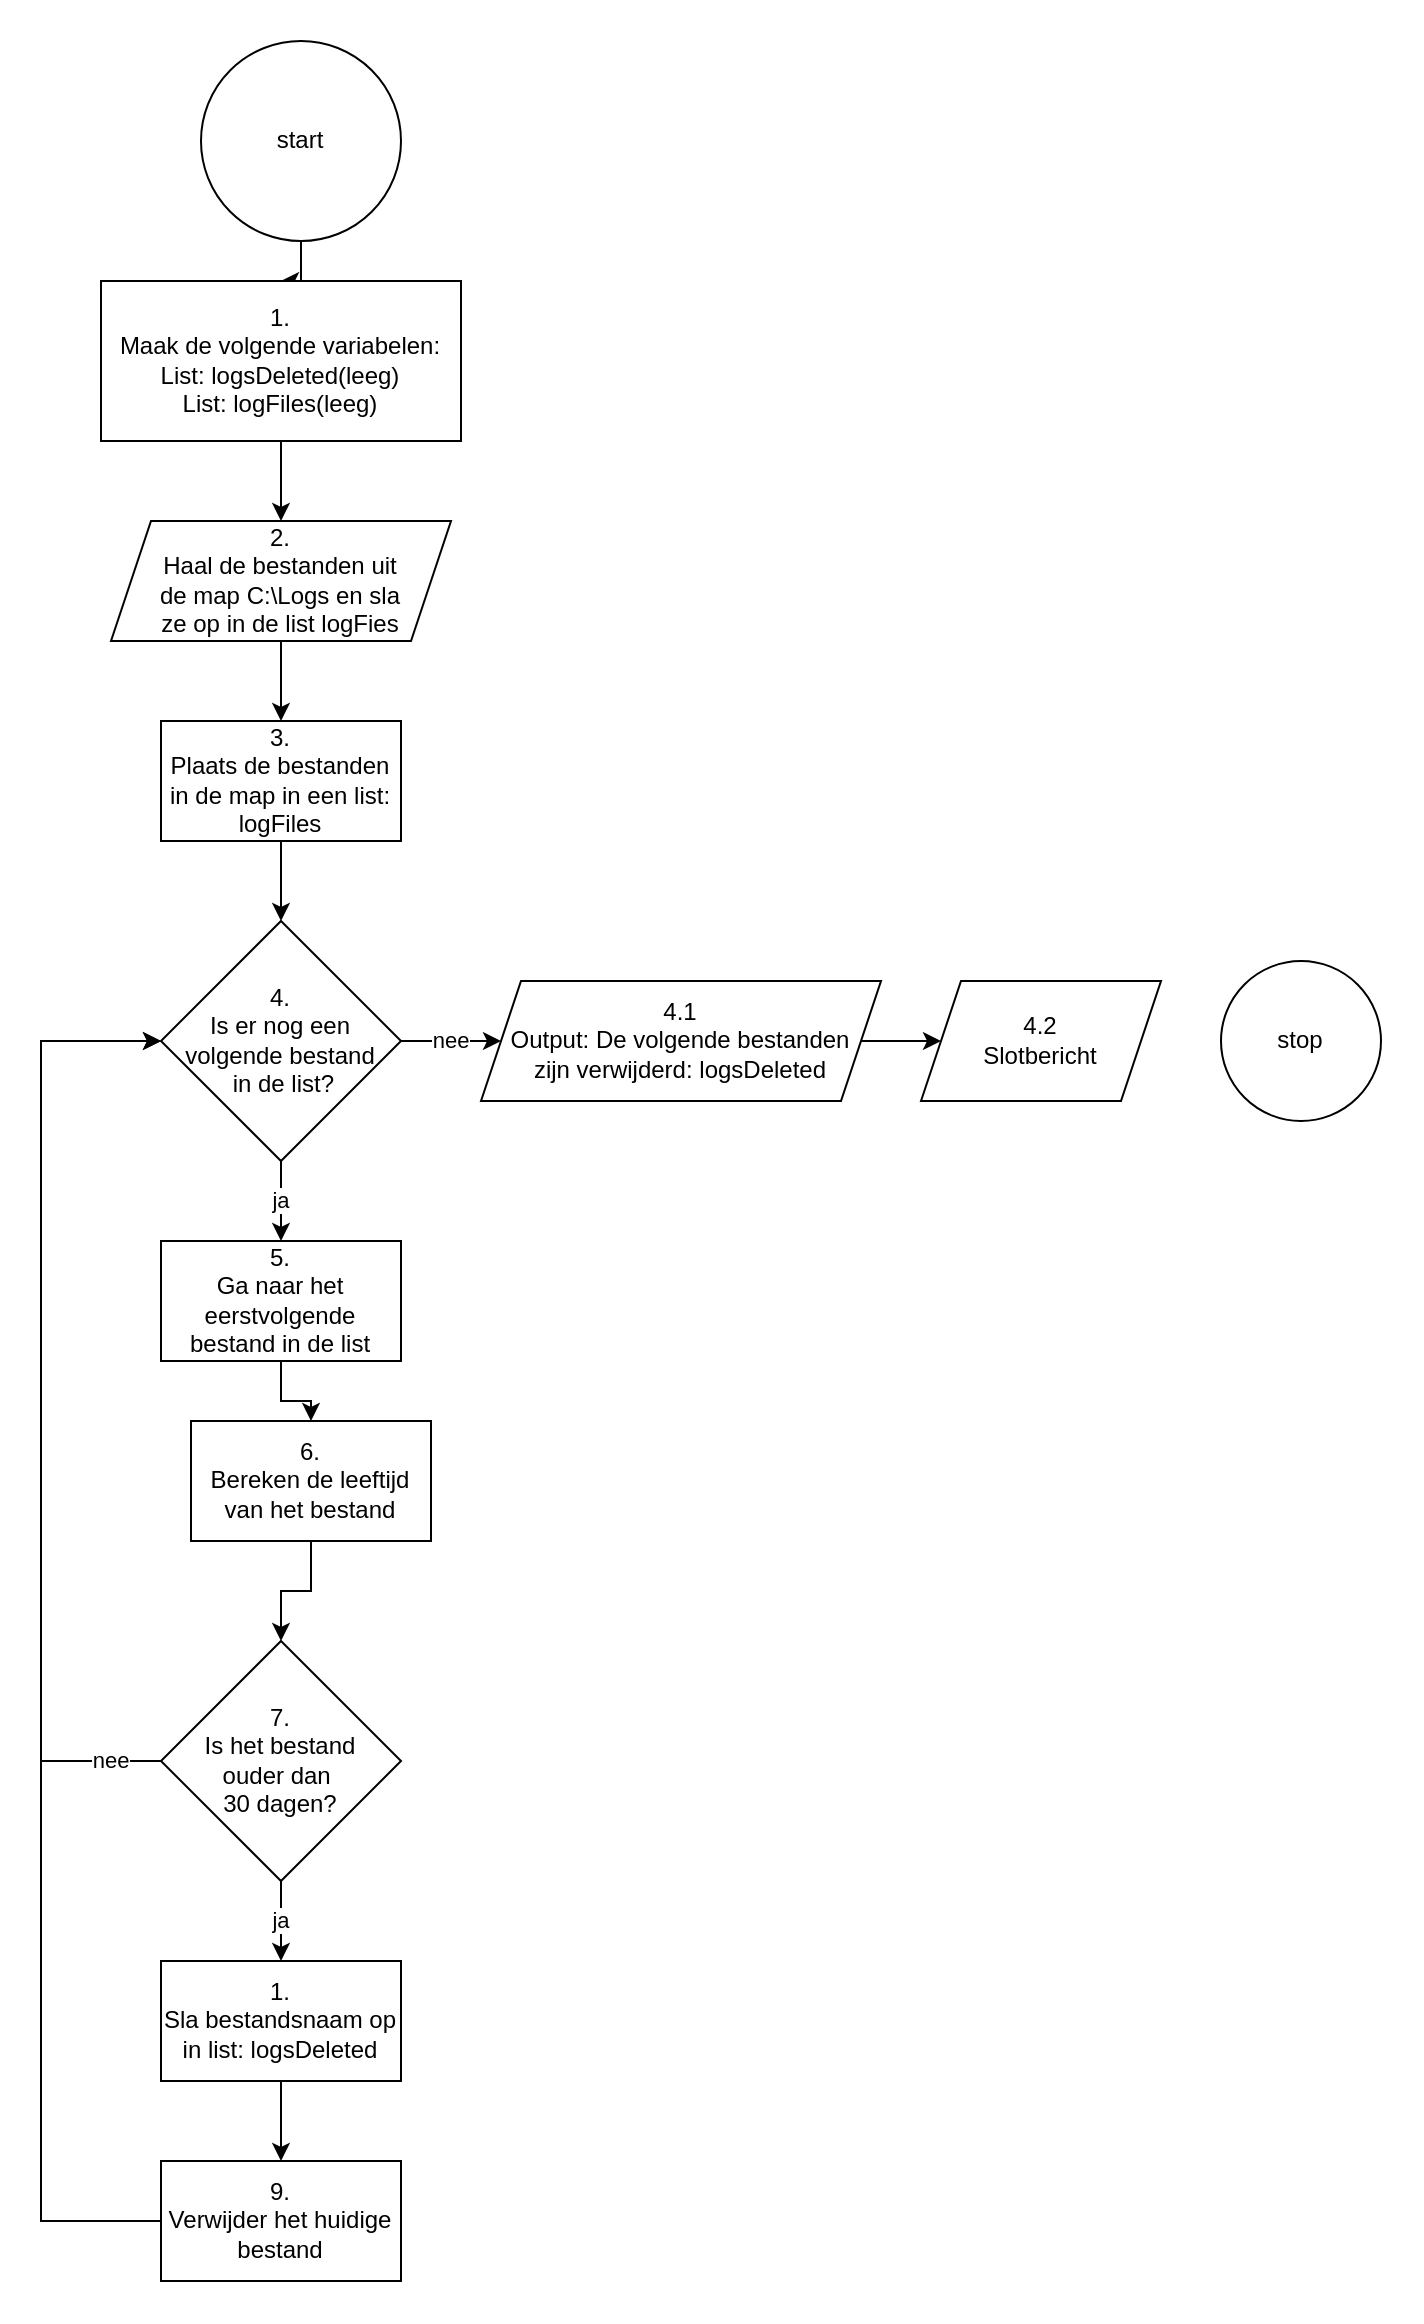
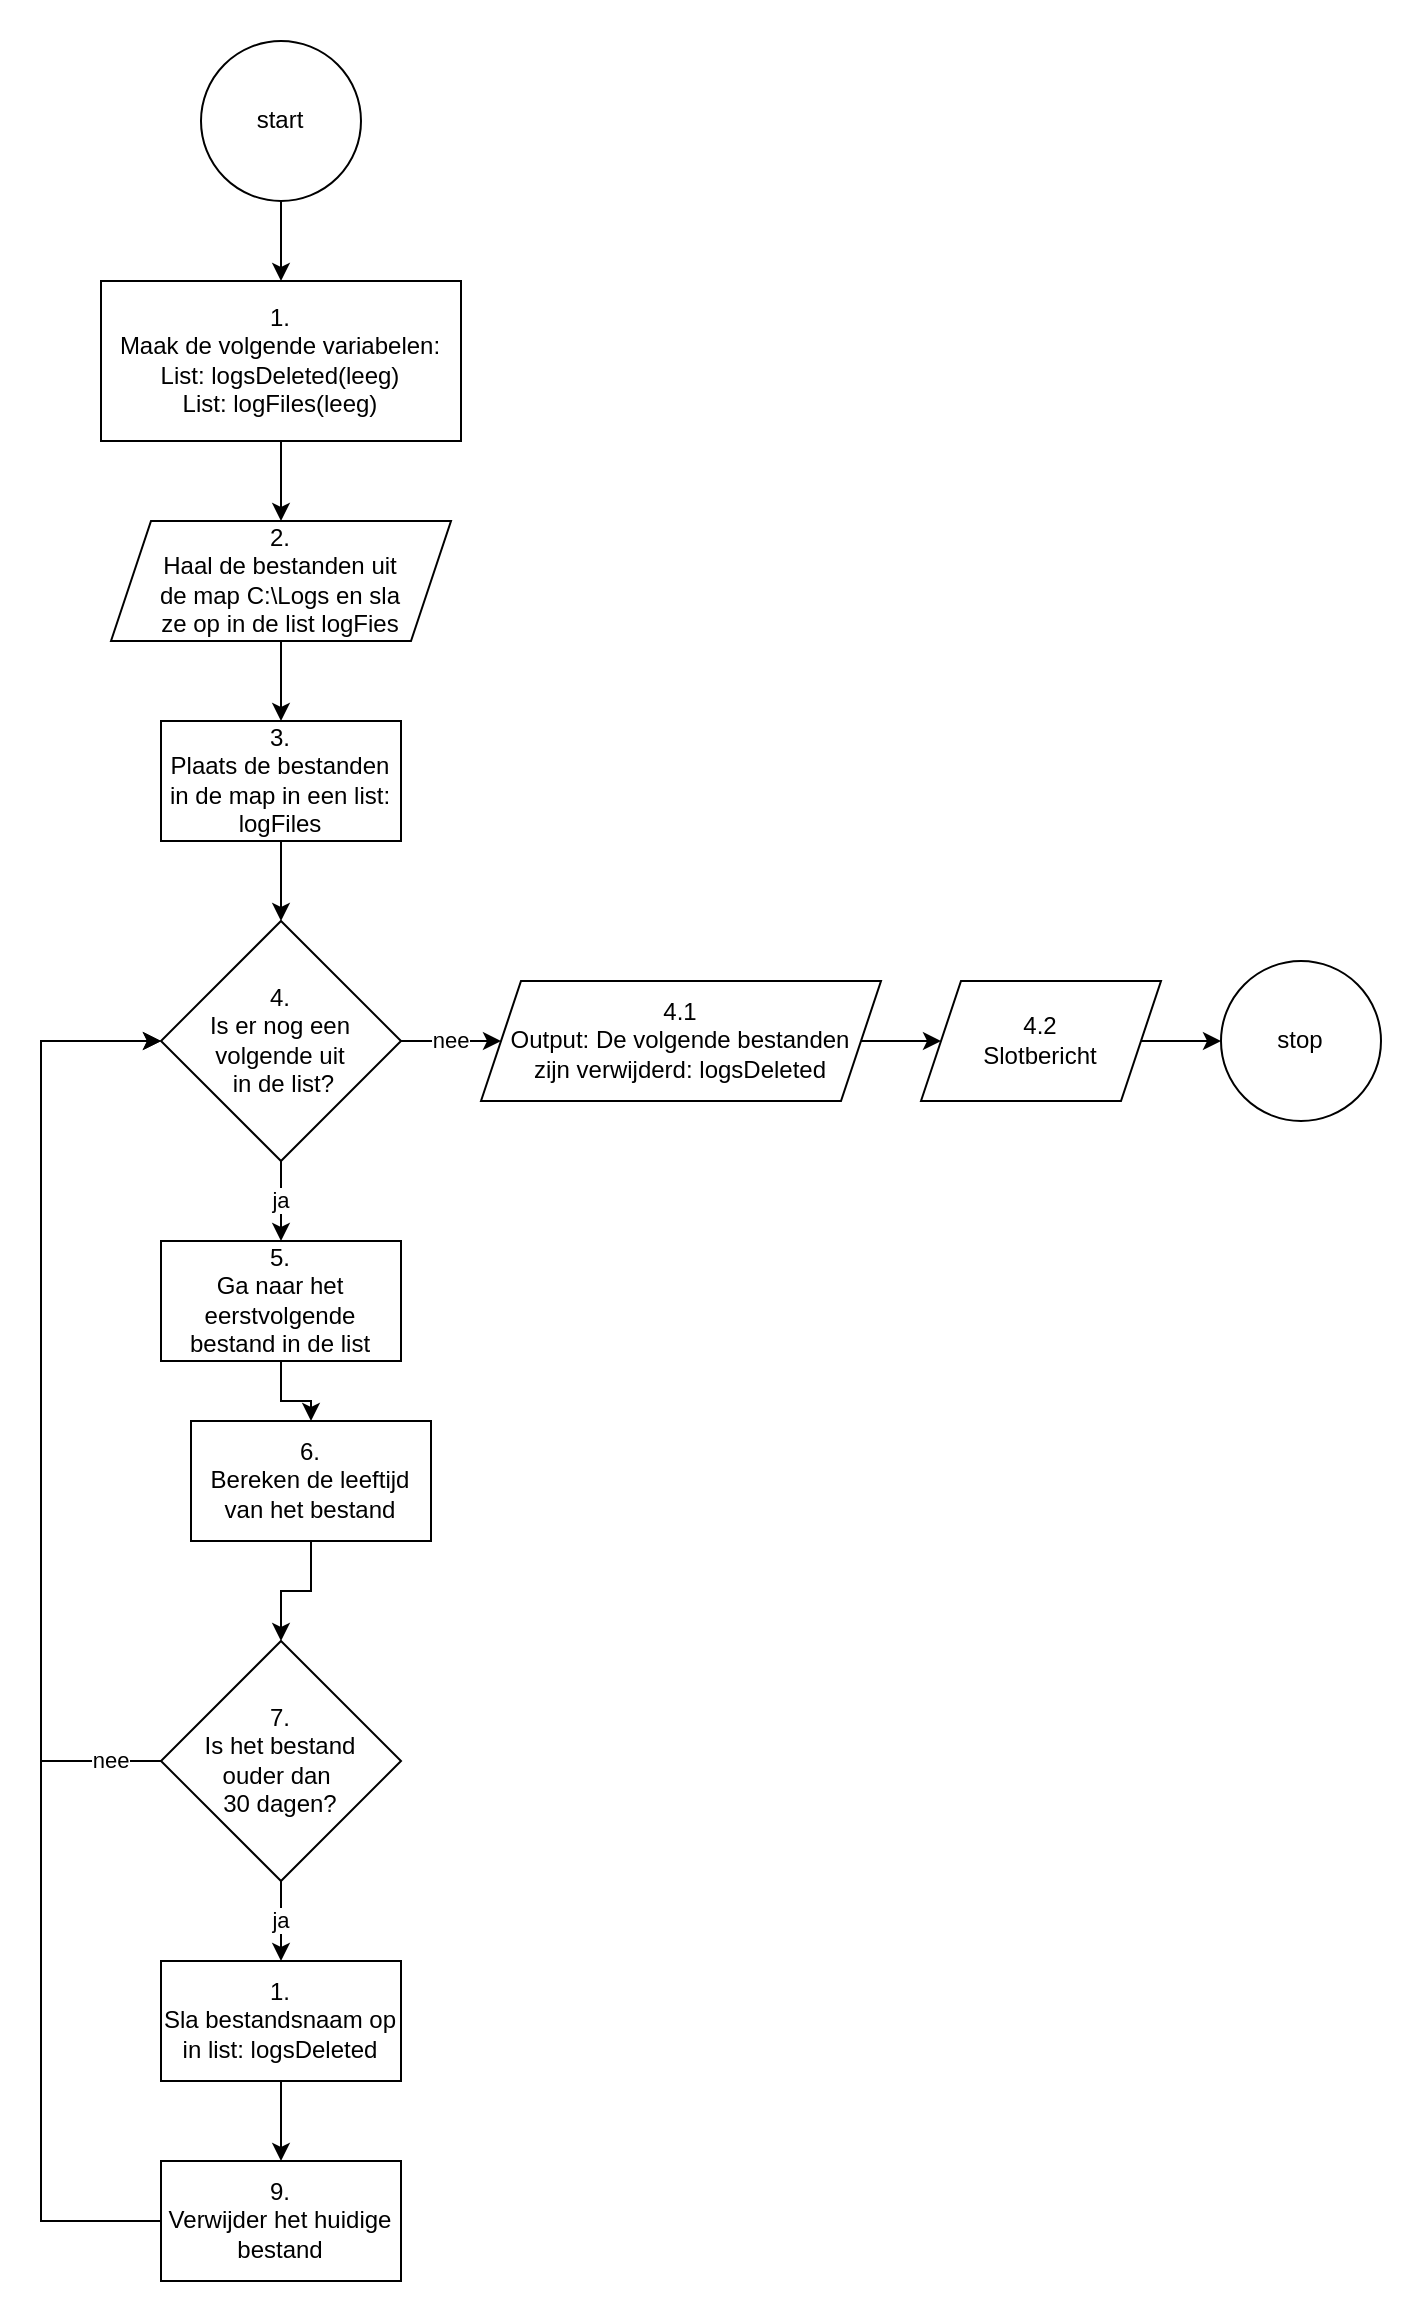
(301, 141) -> (281, 121)
(281, 1041) -> (281, 1041)
none -> (1194, 1041)
